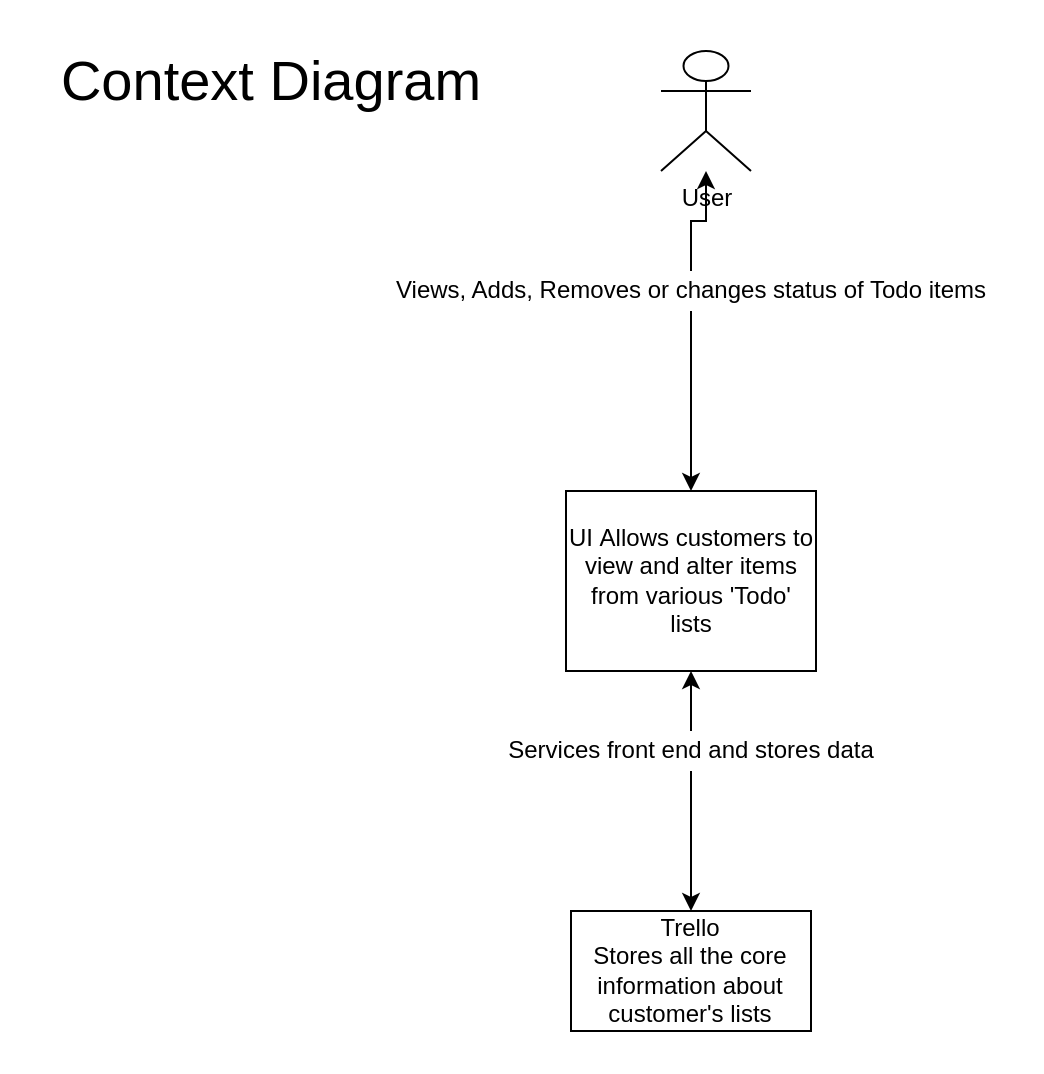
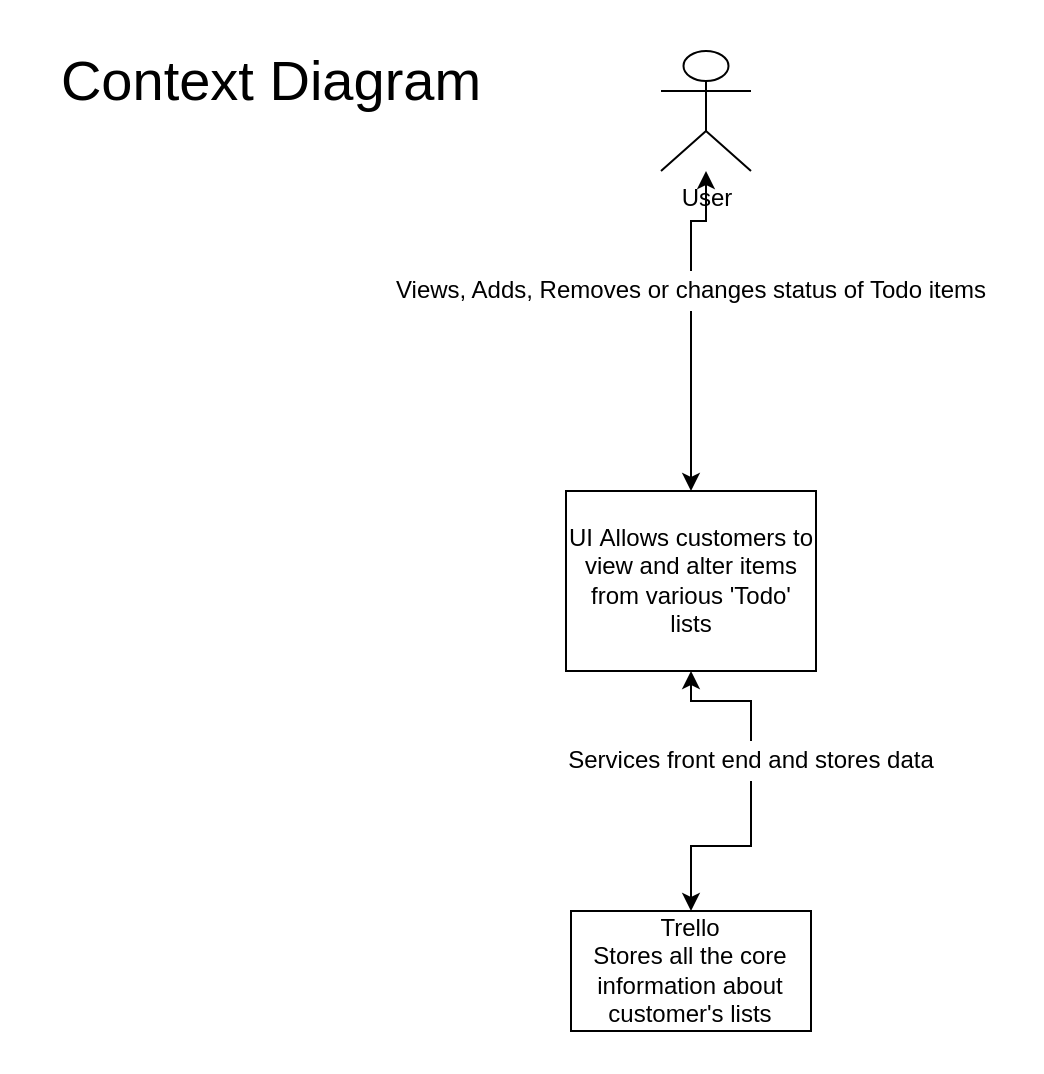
(691, 751) -> (751, 761)
